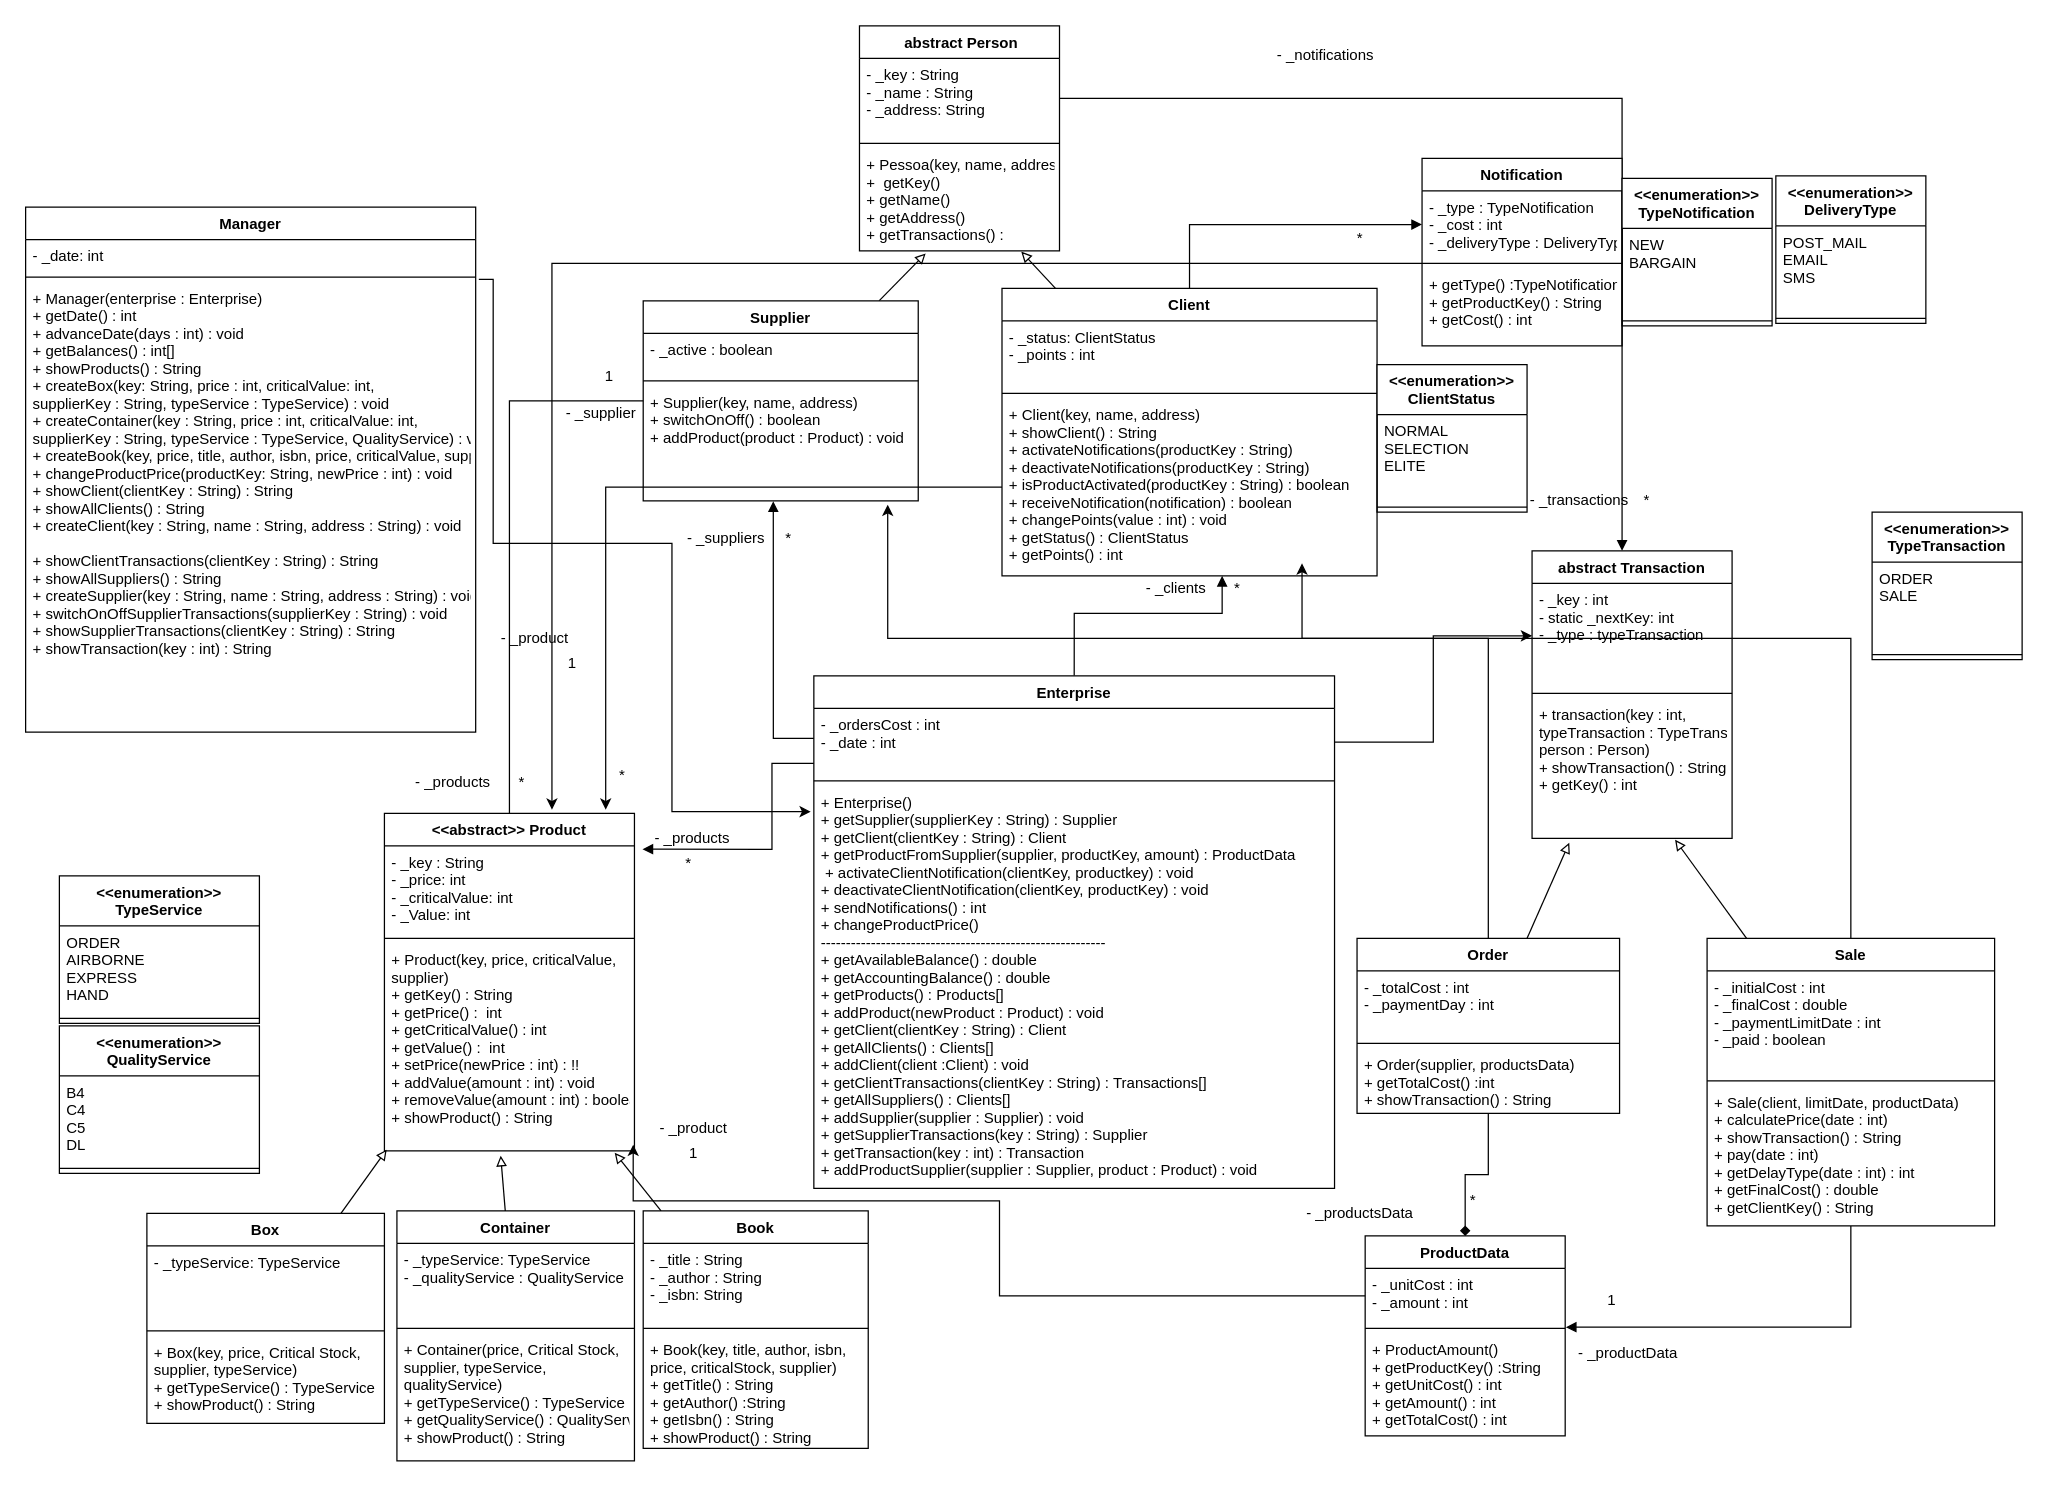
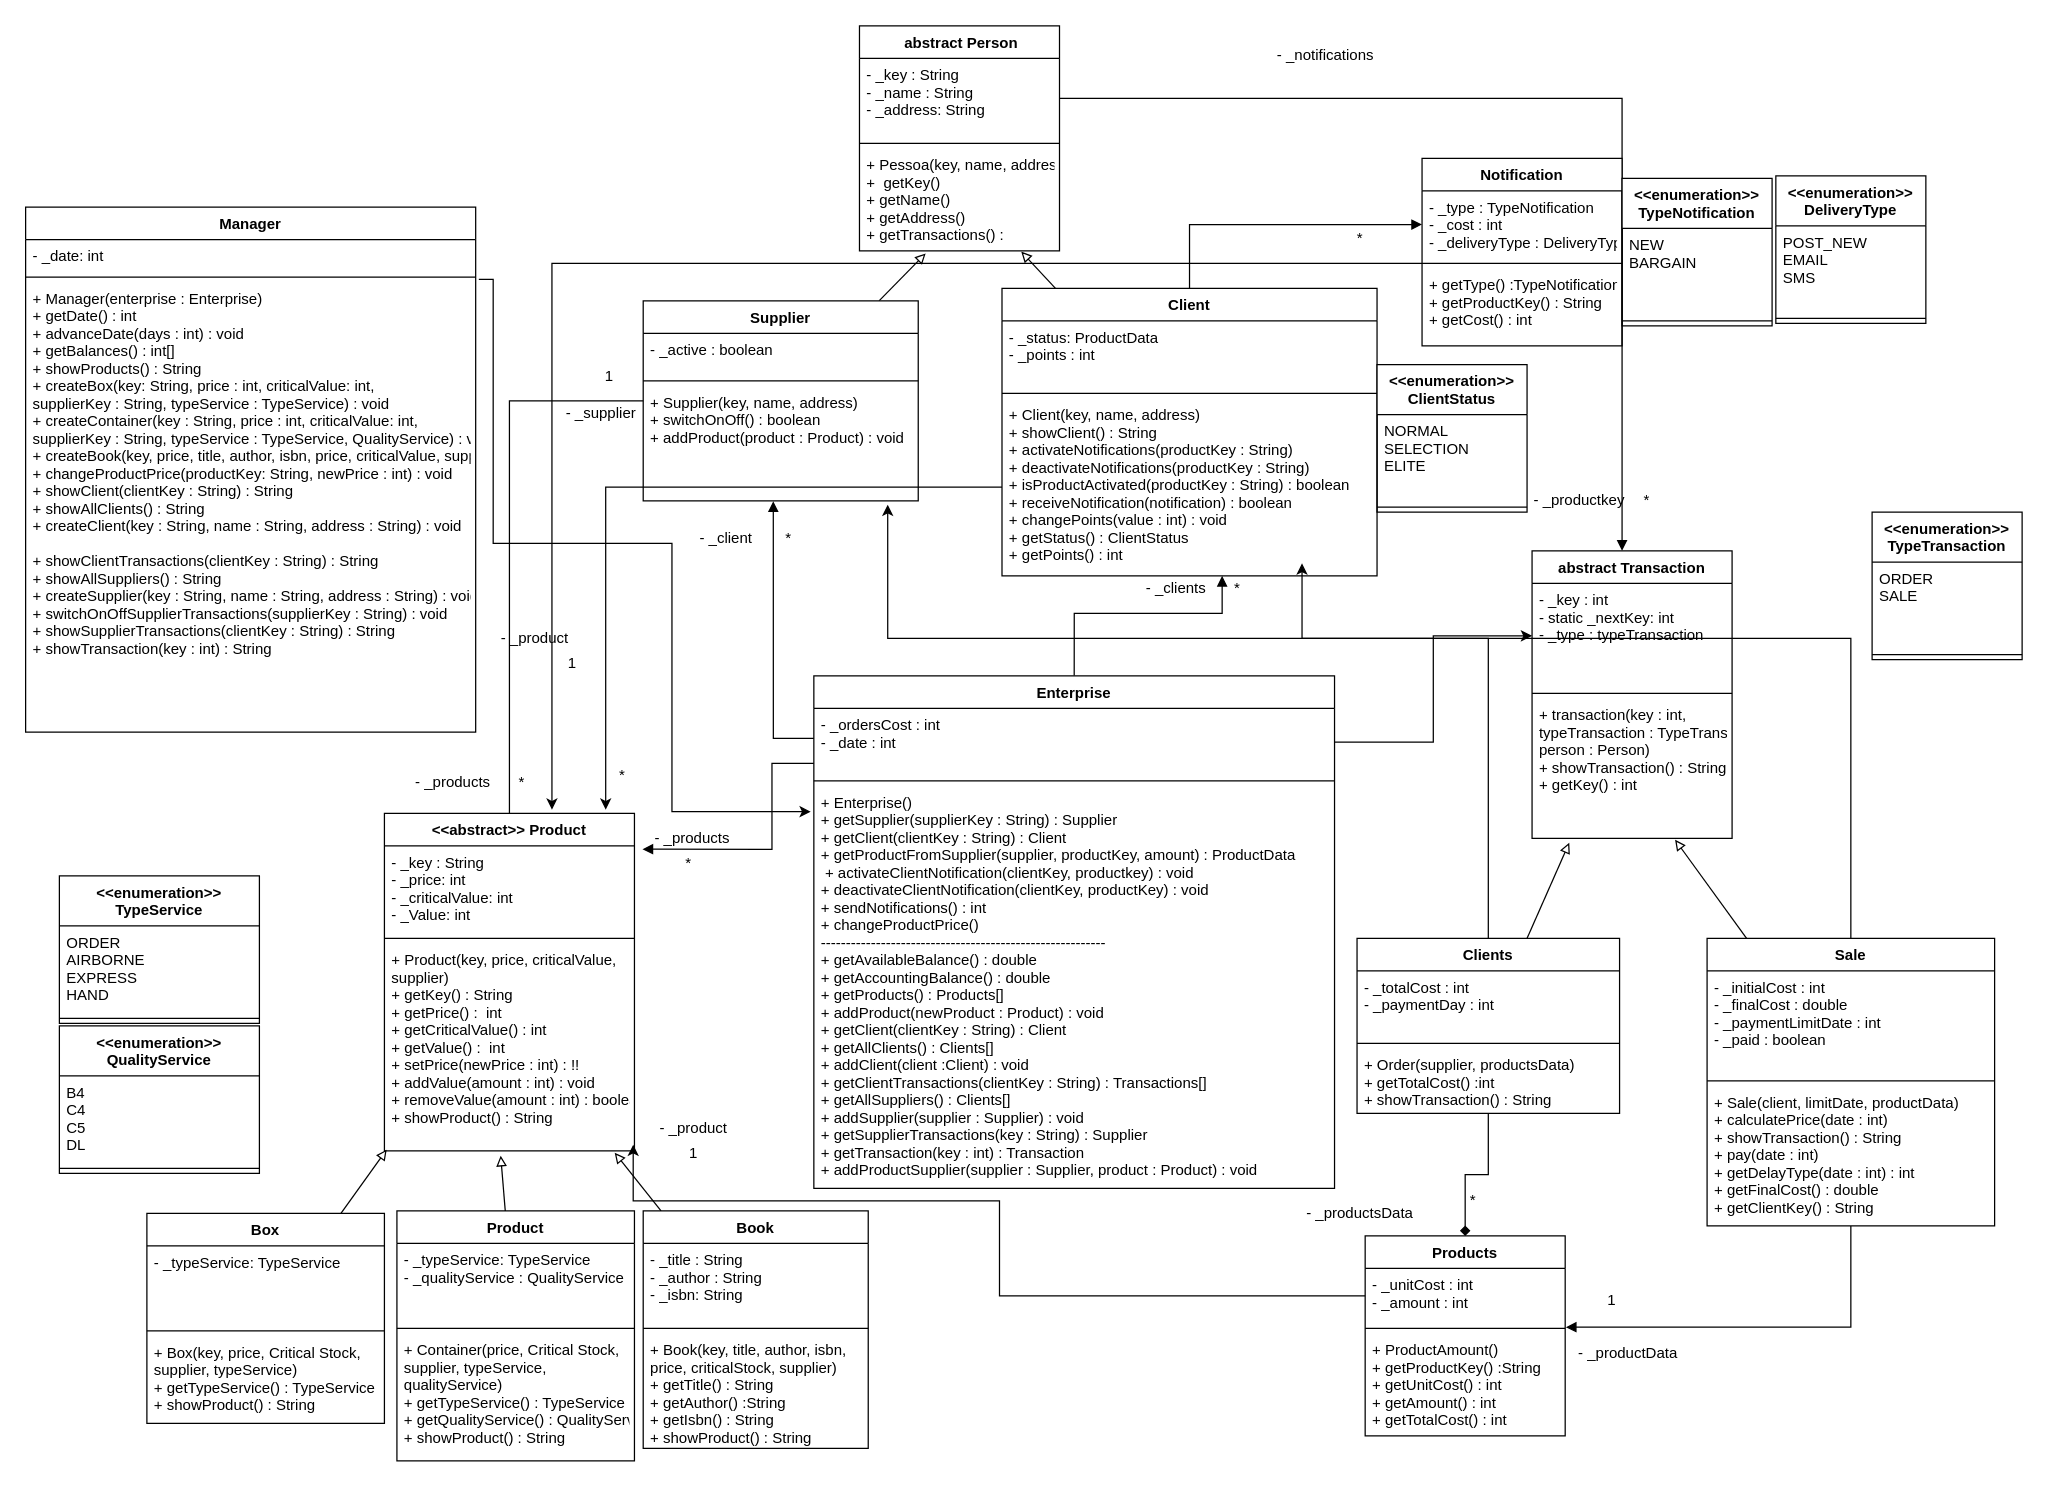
(1820, 243) -> (1816, 243)
(1096, 338) -> (1095, 338)
(1579, 501) -> (1579, 501)
(726, 538) -> (726, 538)
(1488, 955) -> (1488, 955)
(515, 1228) -> (515, 1228)
(1464, 1253) -> (1464, 1253)
